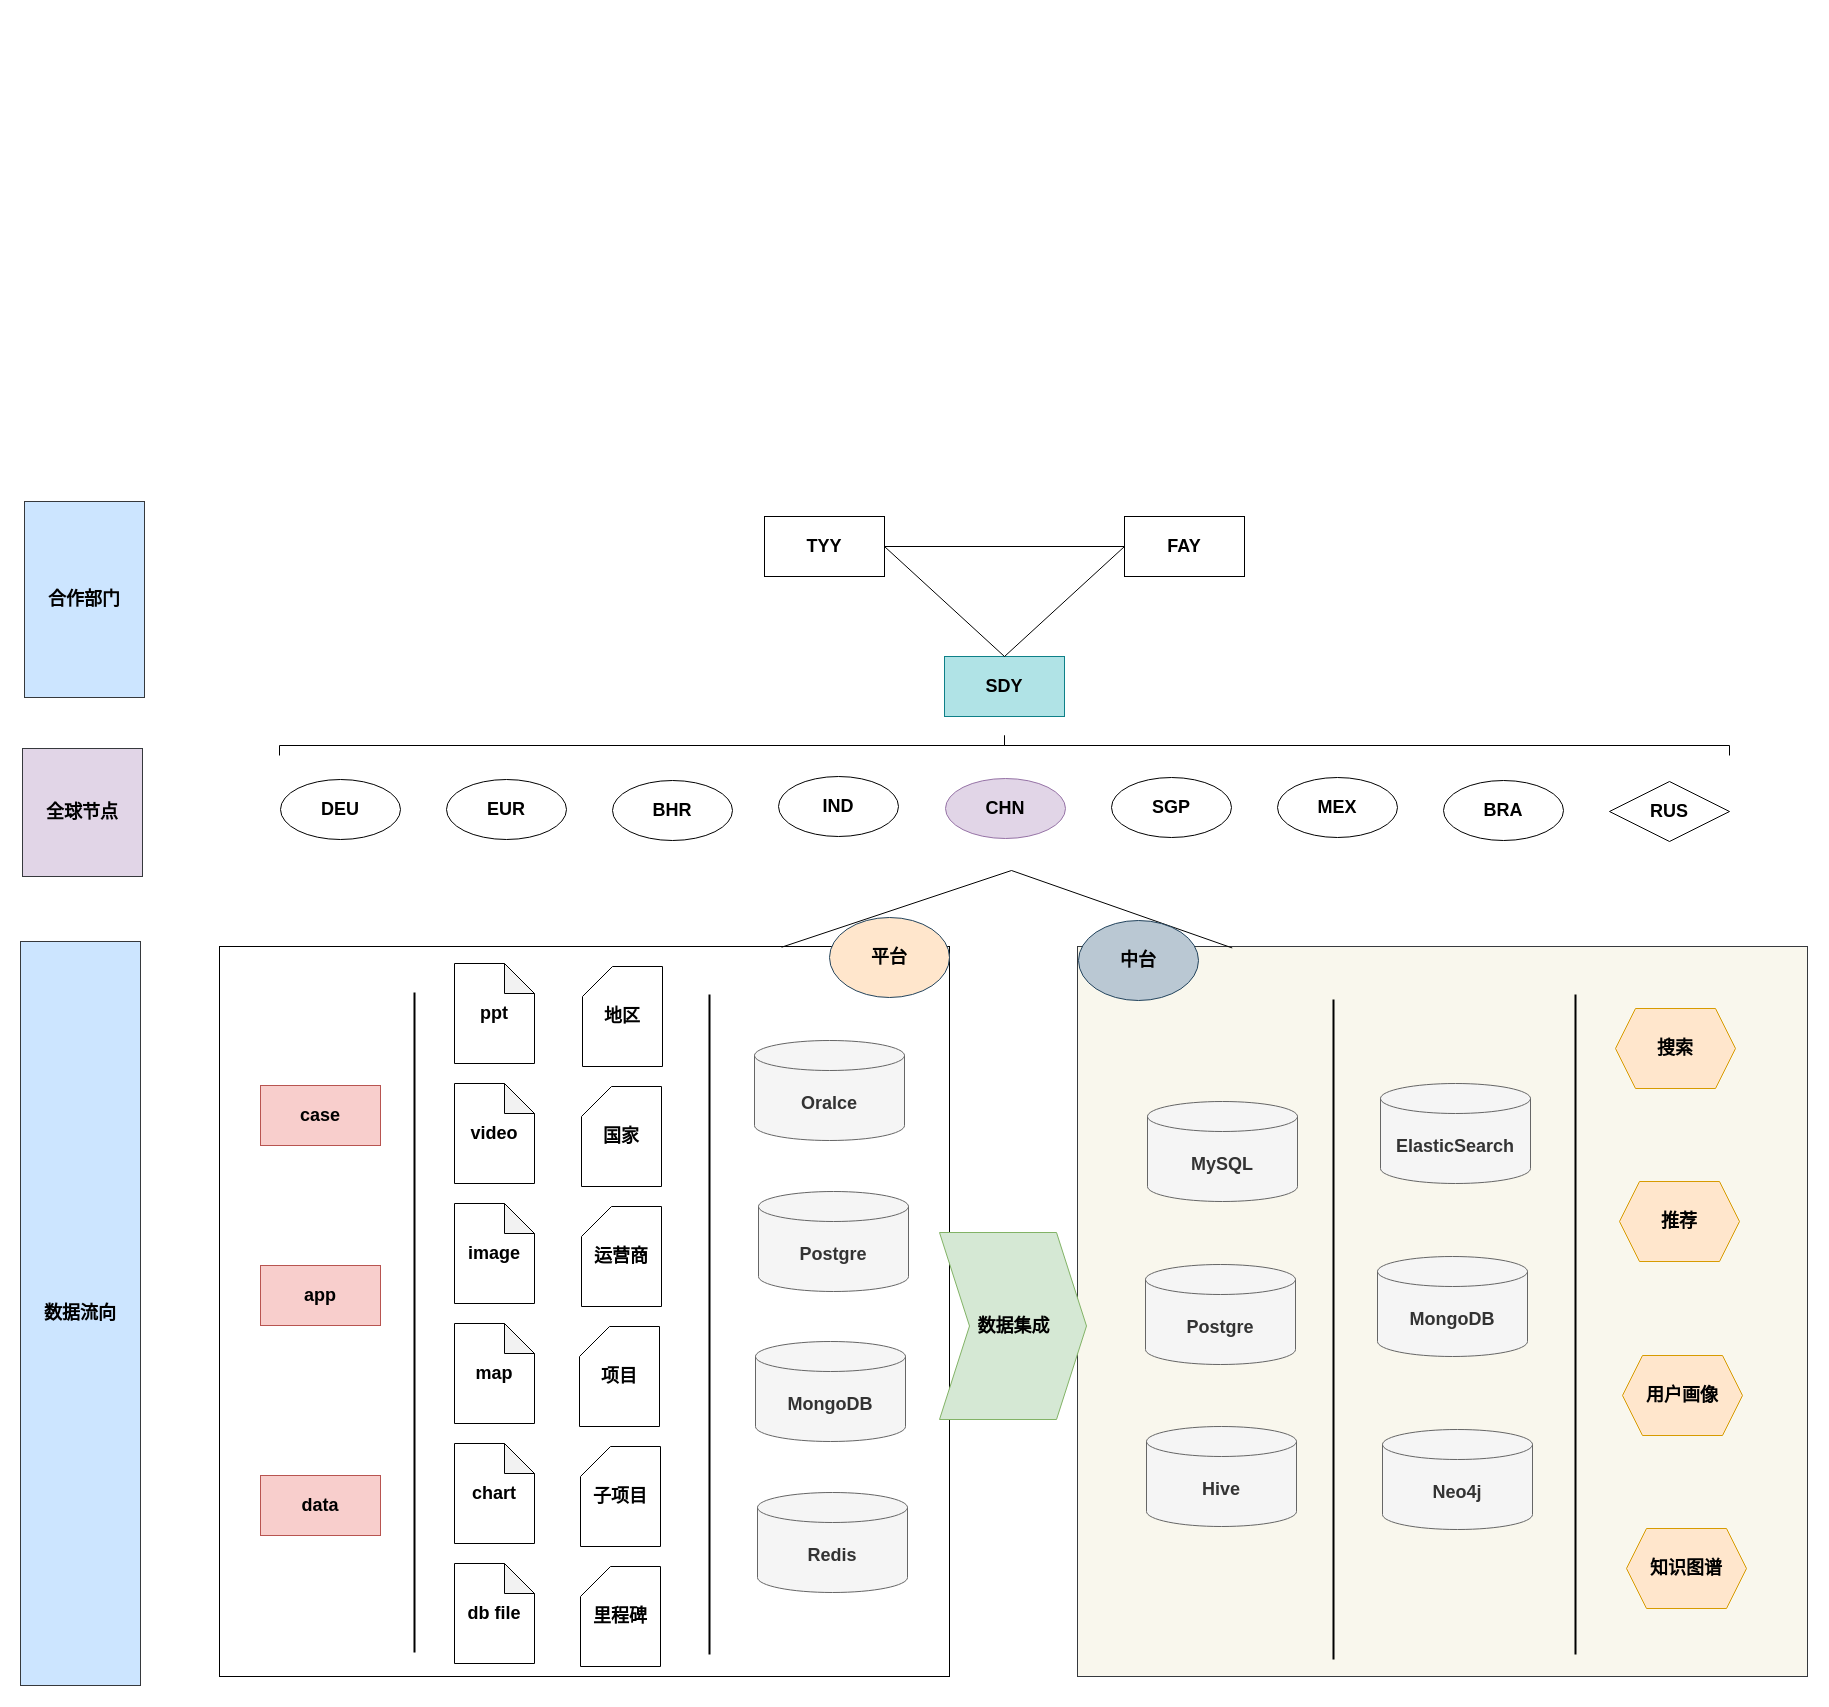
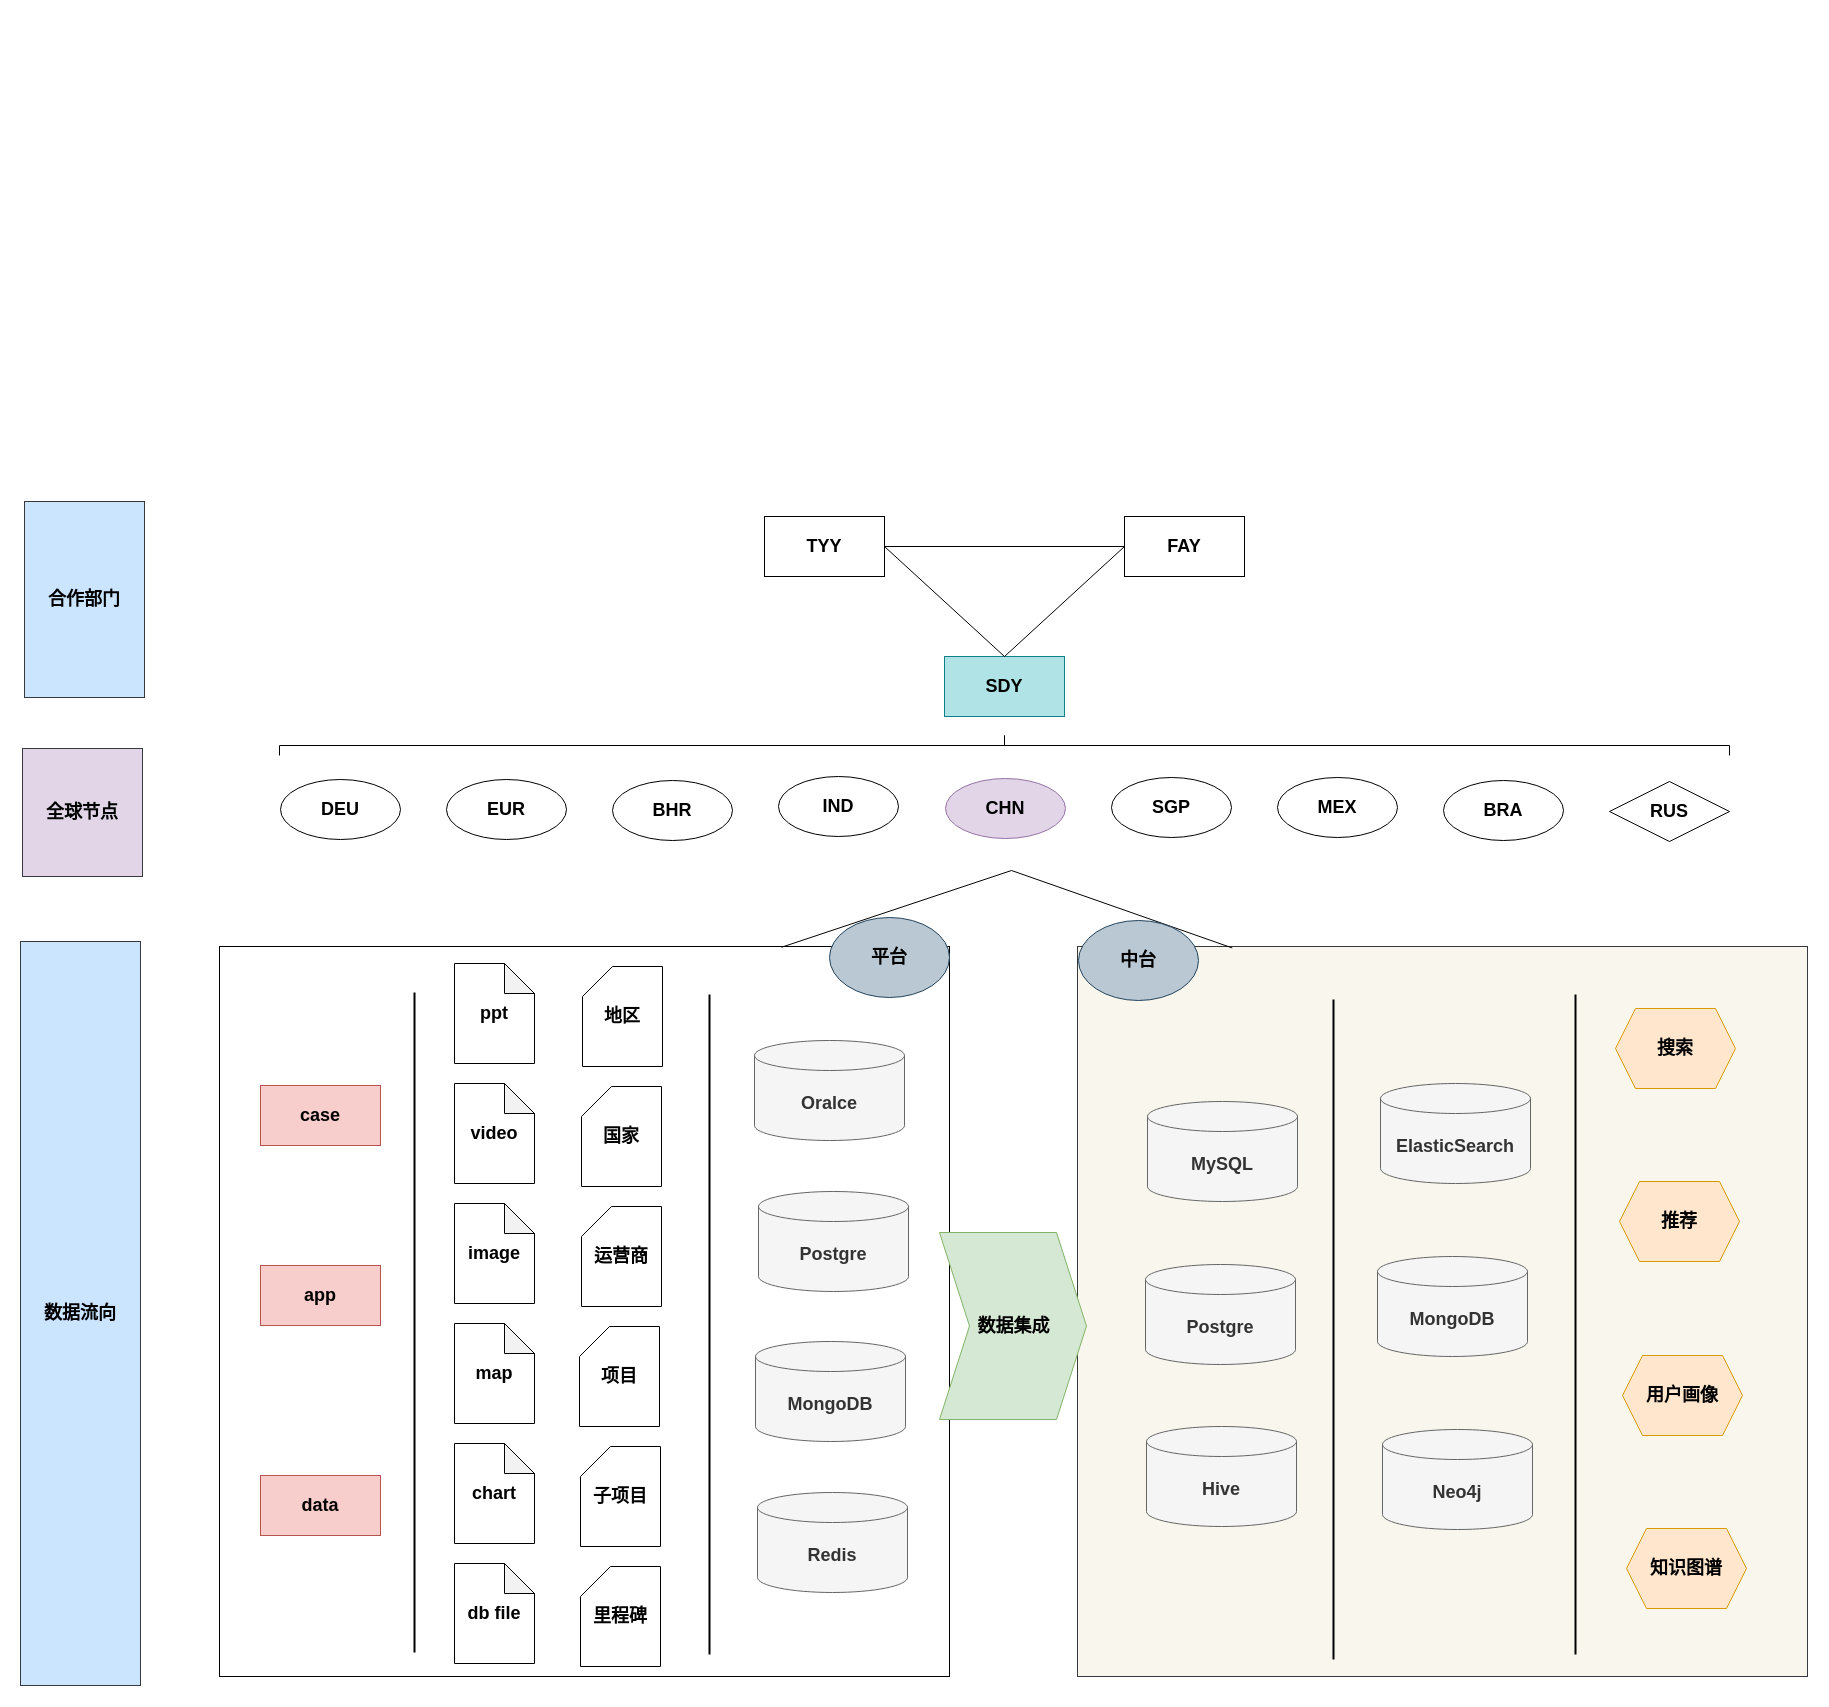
(890, 958) -> (890, 958)
